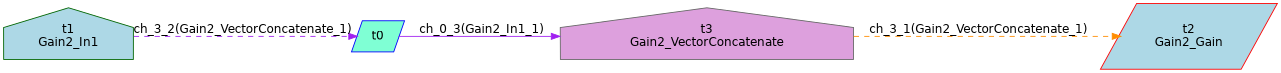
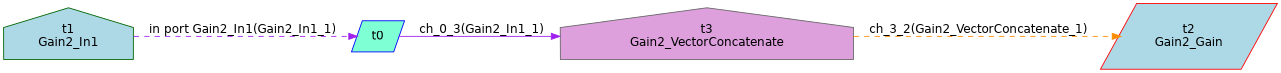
(243, 30) -> (243, 30)
(979, 30) -> (979, 30)
